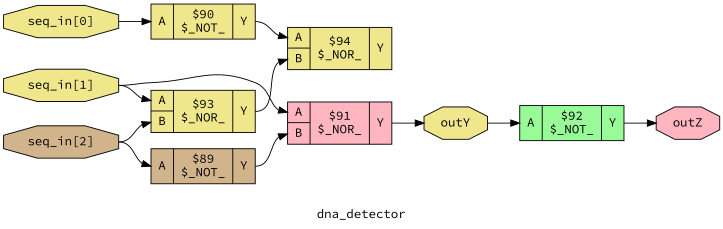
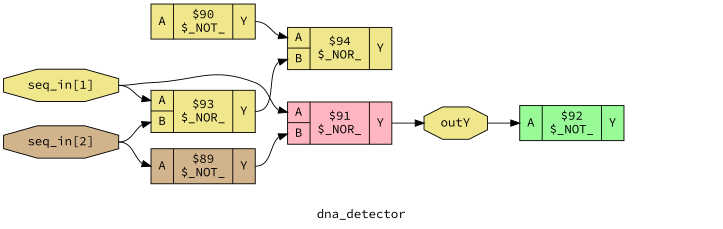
(61, 22) -> none
(688, 123) -> none
